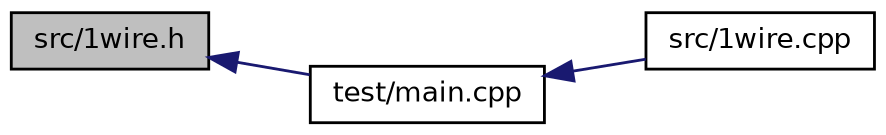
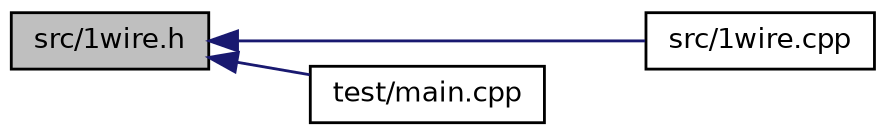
(609, 65) -> (442, 41)
